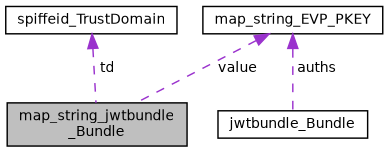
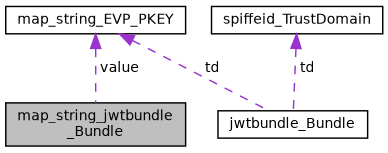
(315, 68) -> (210, 68)
(94, 76) -> (295, 79)
